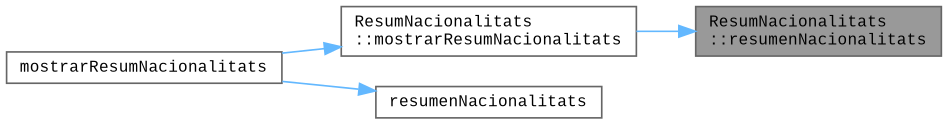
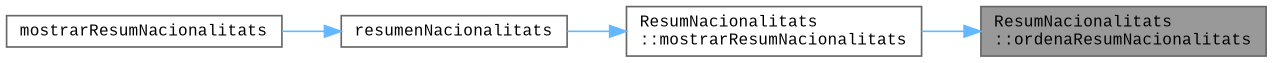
(819, 31) -> (1124, 31)
(303, 51) -> (588, 31)
